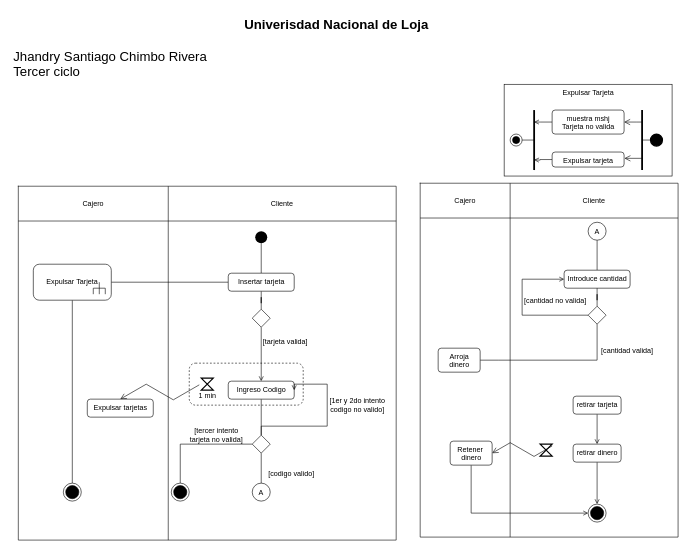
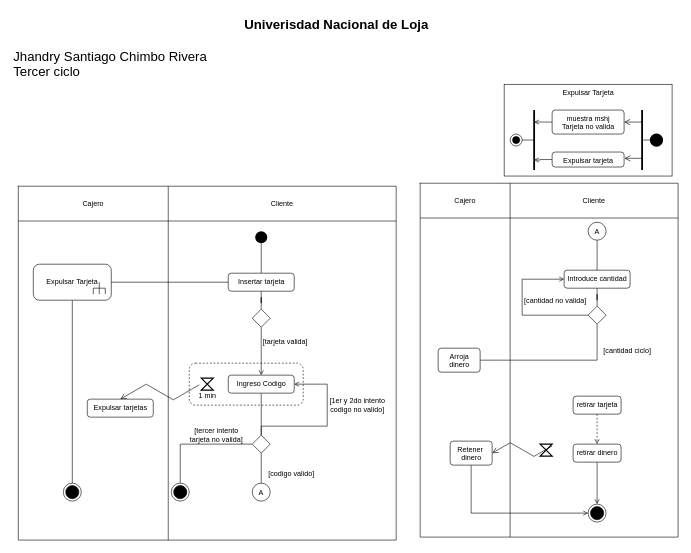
(628, 351) -> (628, 351)
(261, 390) -> (261, 384)
(597, 429) -> (597, 429)
